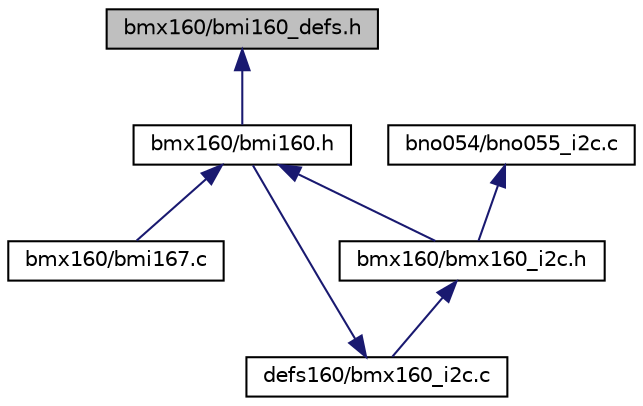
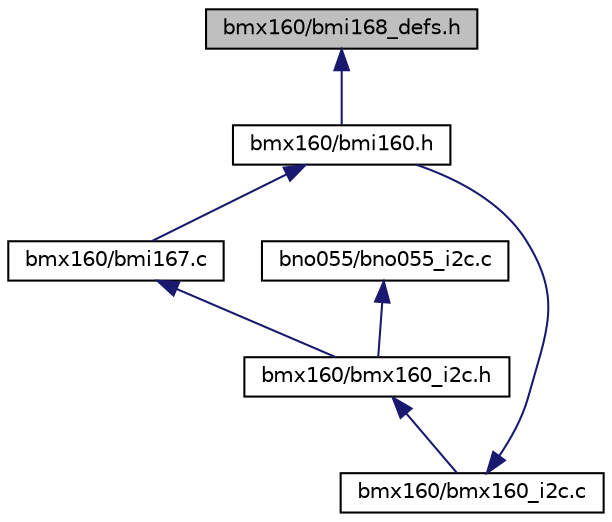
(242, 29) -> (342, 29)
(511, 145) -> (385, 261)
(367, 208) -> (256, 323)
(377, 377) -> (472, 493)
